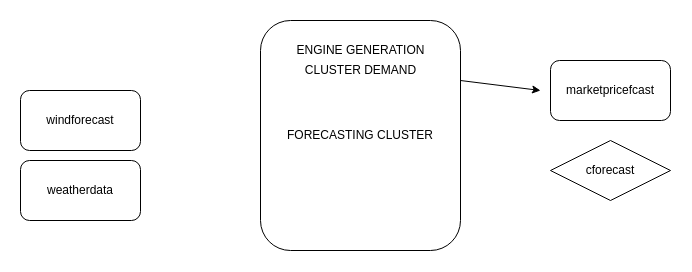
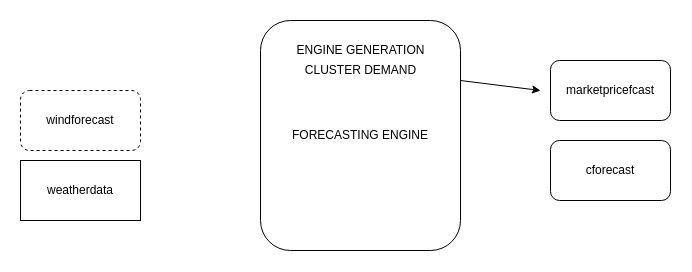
(81, 121) -> (81, 121)
(361, 136) -> (361, 136)
(611, 171) -> (611, 171)
(81, 191) -> (81, 191)
